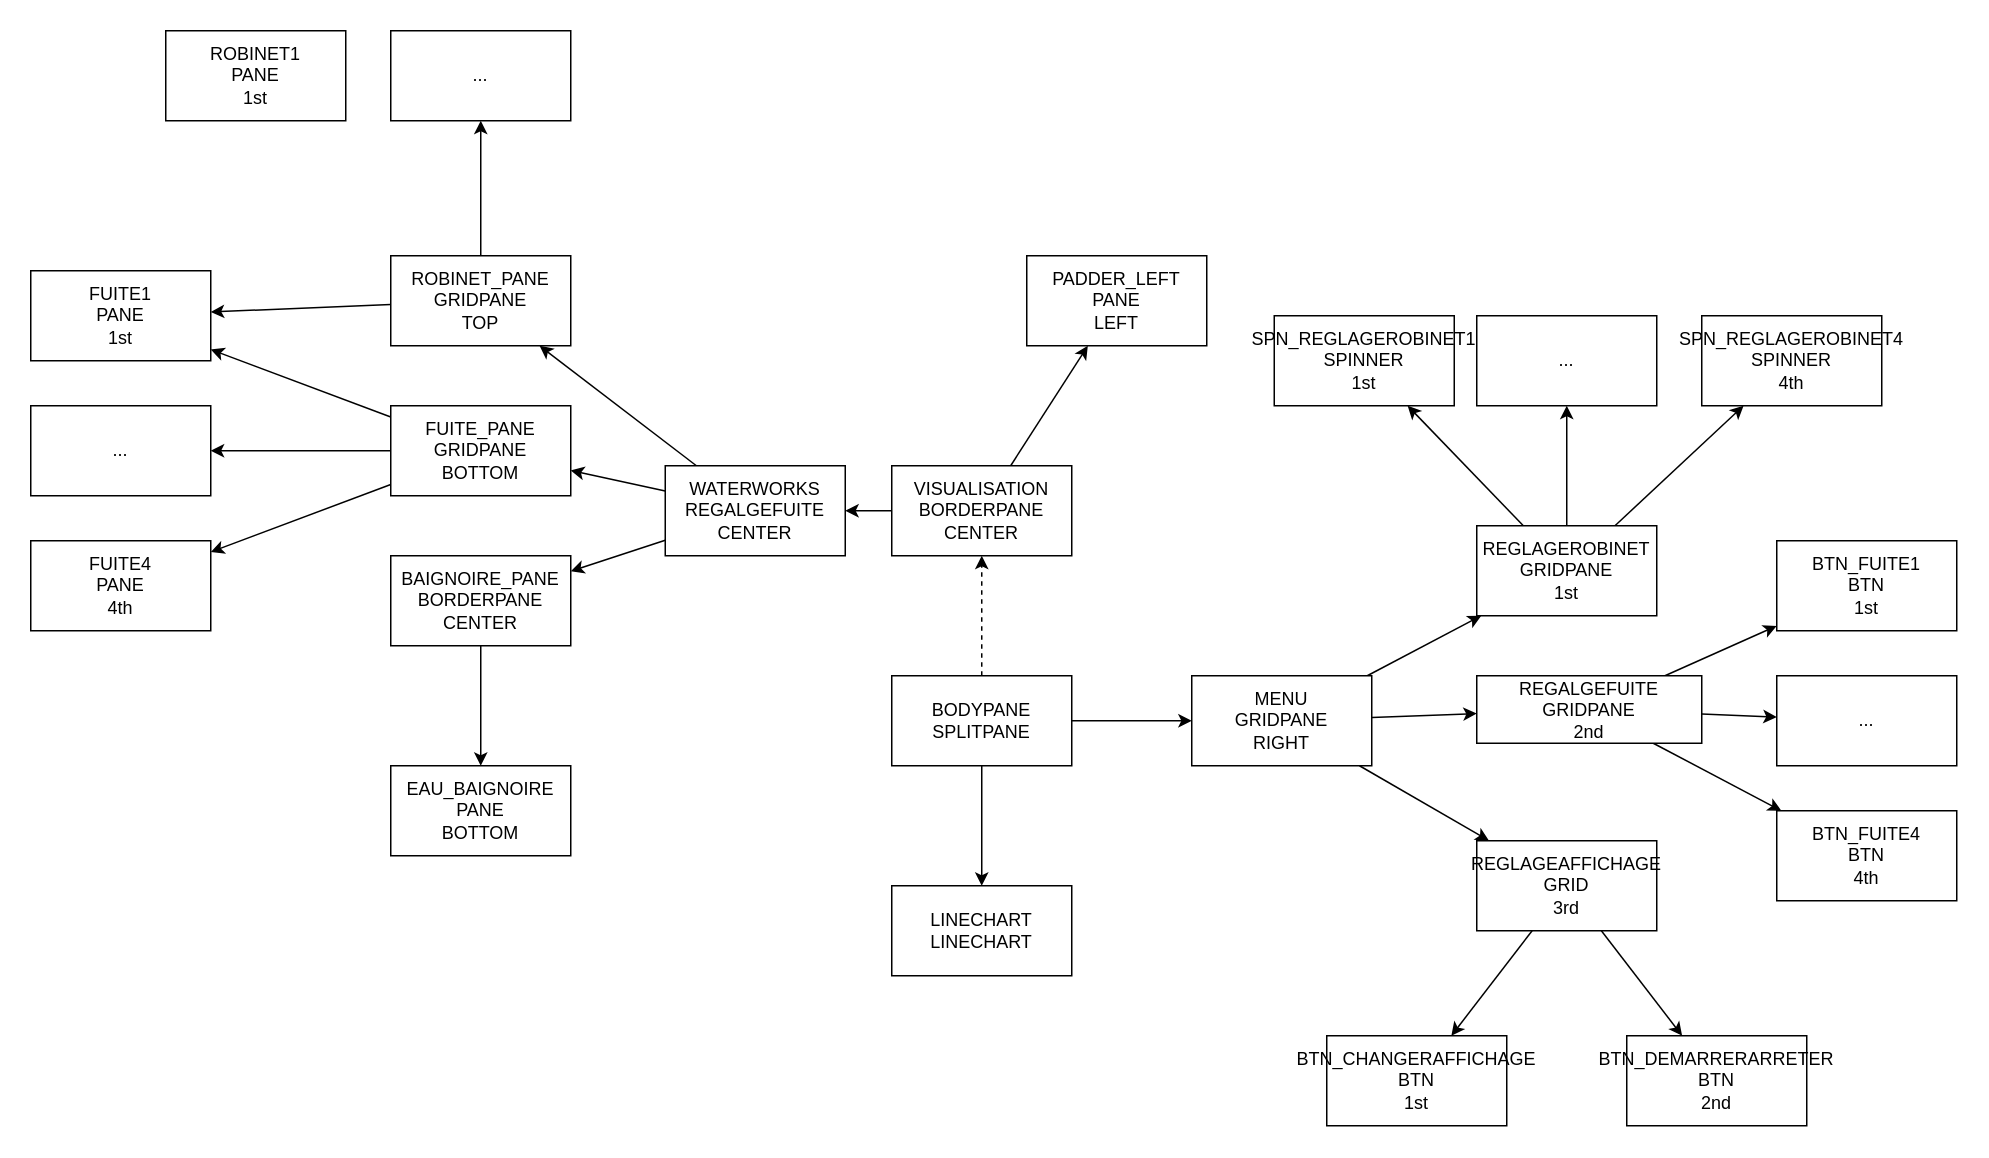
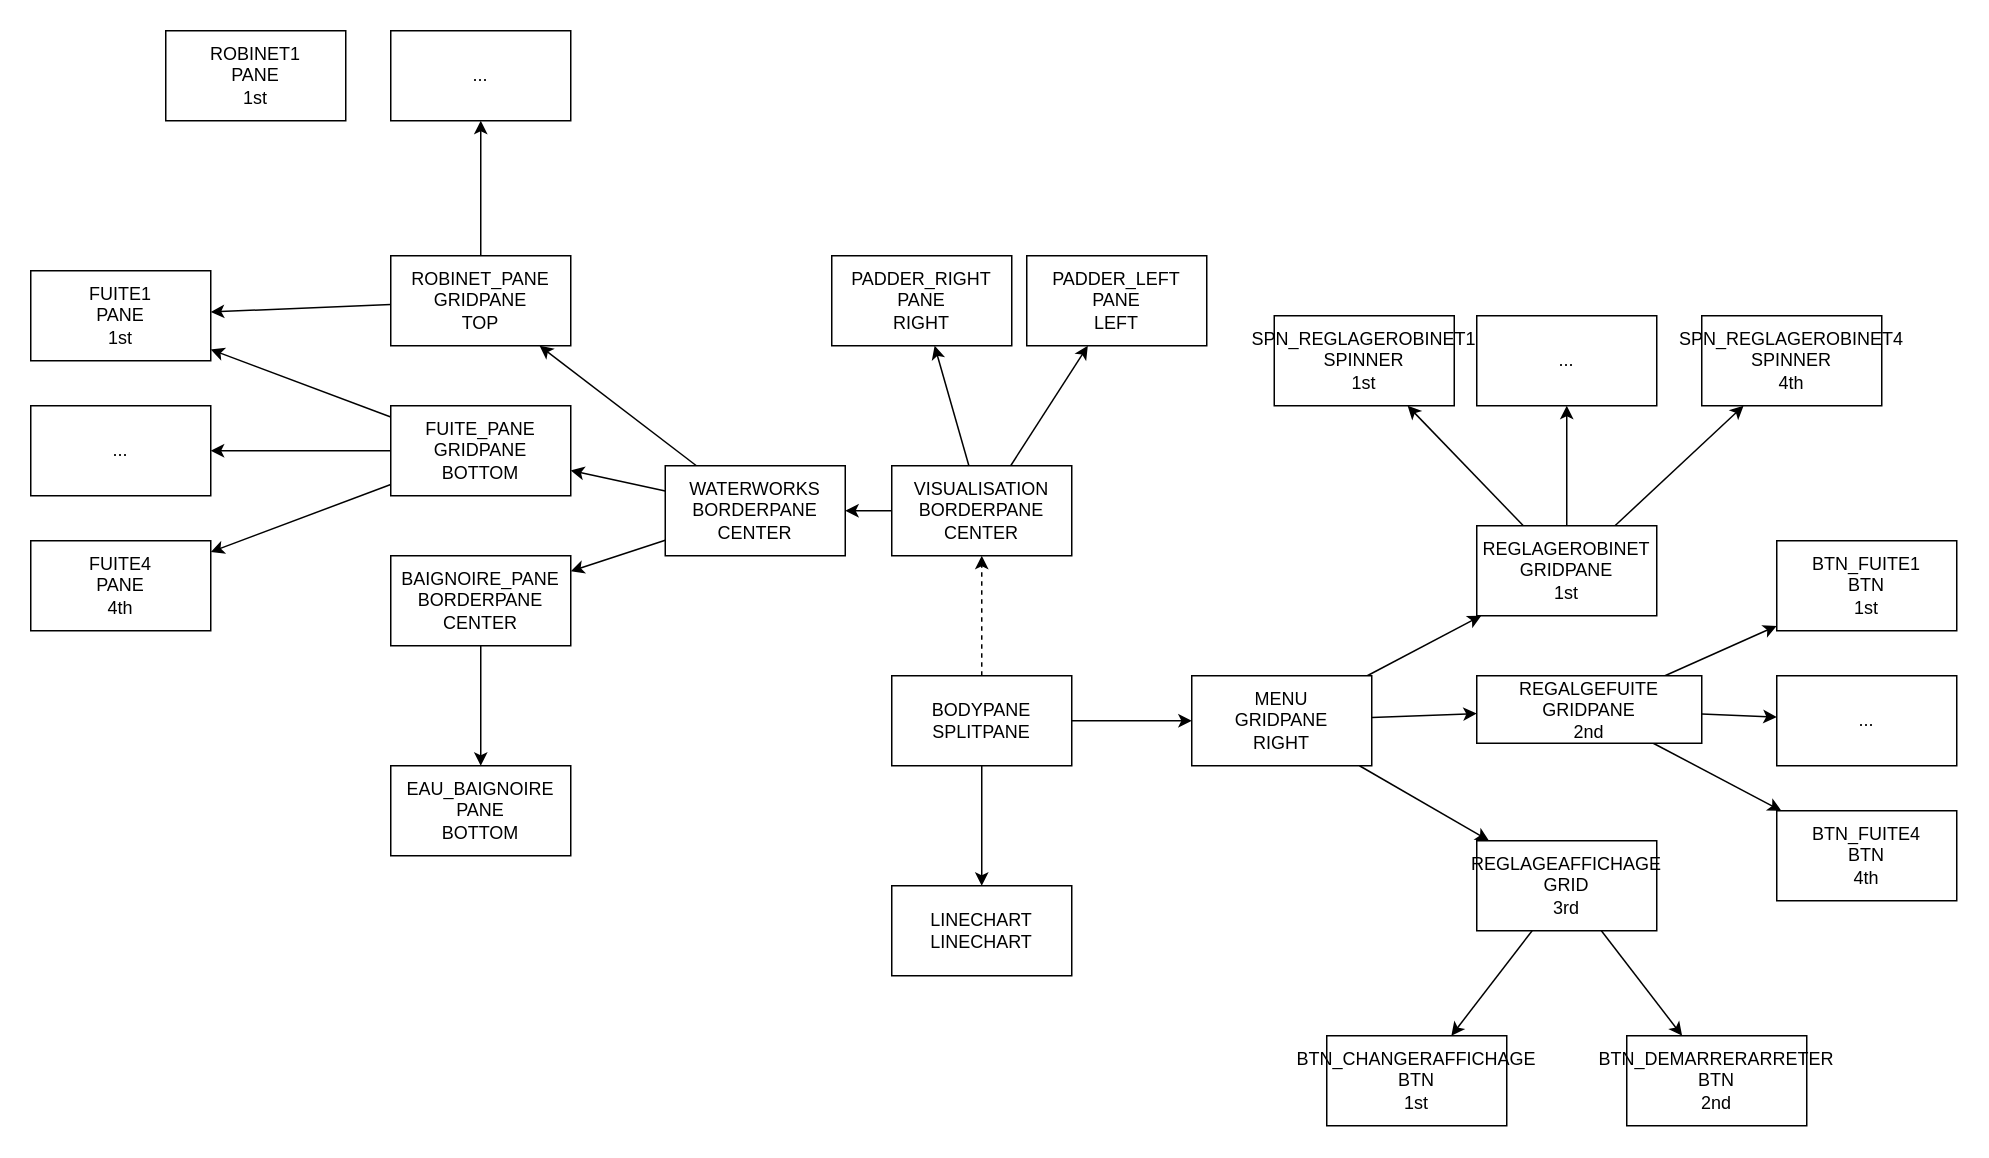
none -> (922, 301)
none -> (953, 411)
(755, 511) -> (755, 511)
